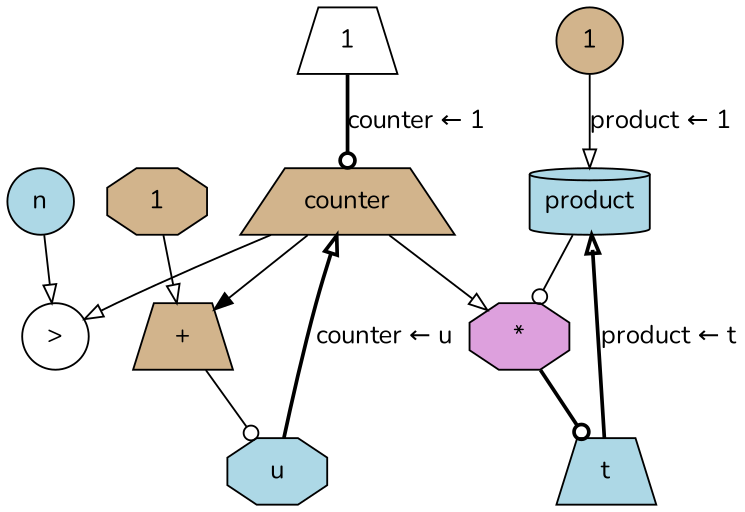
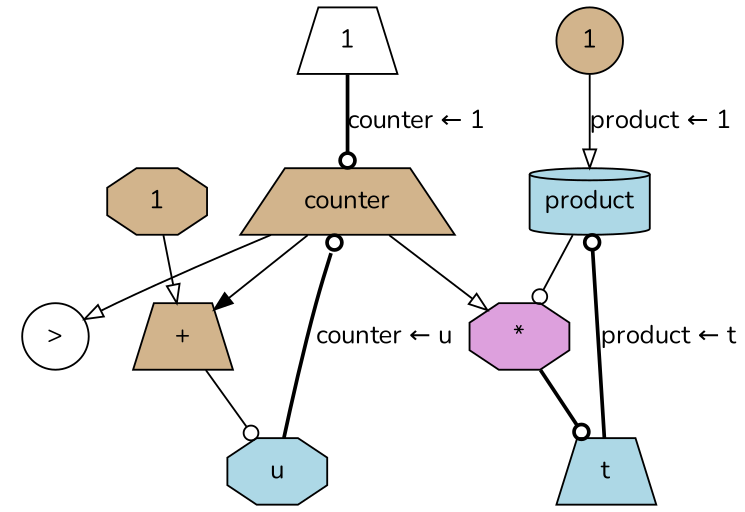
(41, 201) -> none
(598, 344) -> (598, 344)
(305, 345) -> (305, 345)
